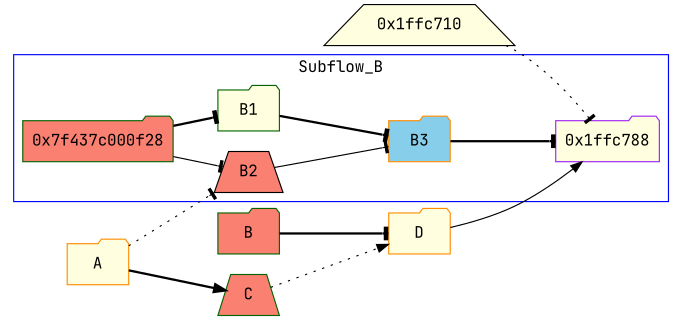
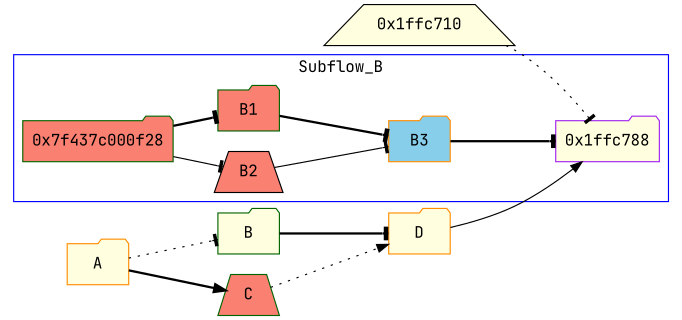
(249, 110) -> (249, 110)
(169, 221) -> (171, 249)
(249, 233) -> (249, 233)
